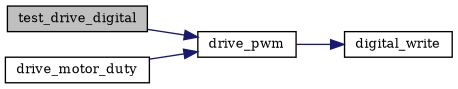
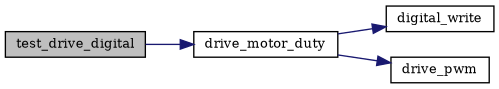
(166, 32) -> (163, 44)
(313, 44) -> (355, 31)
